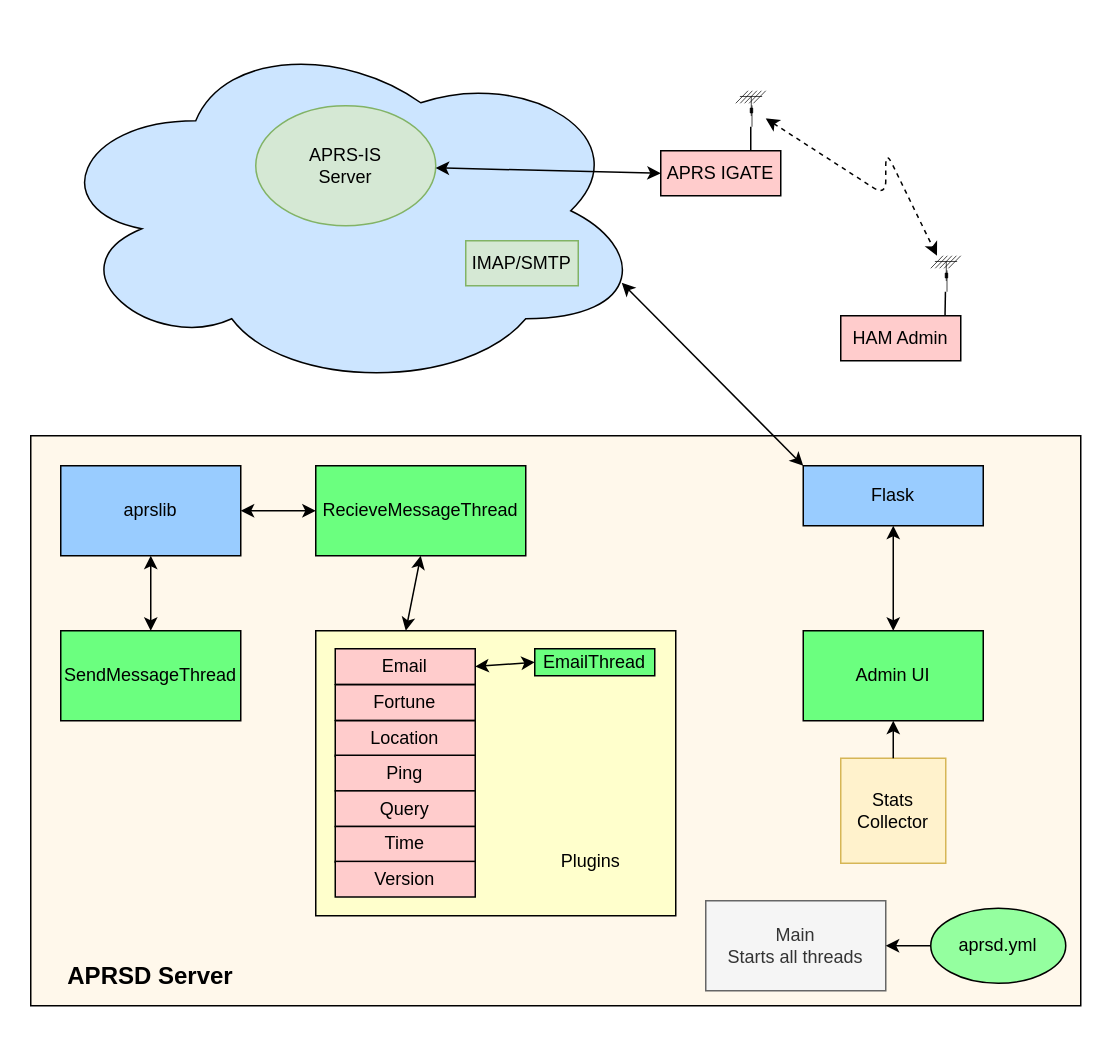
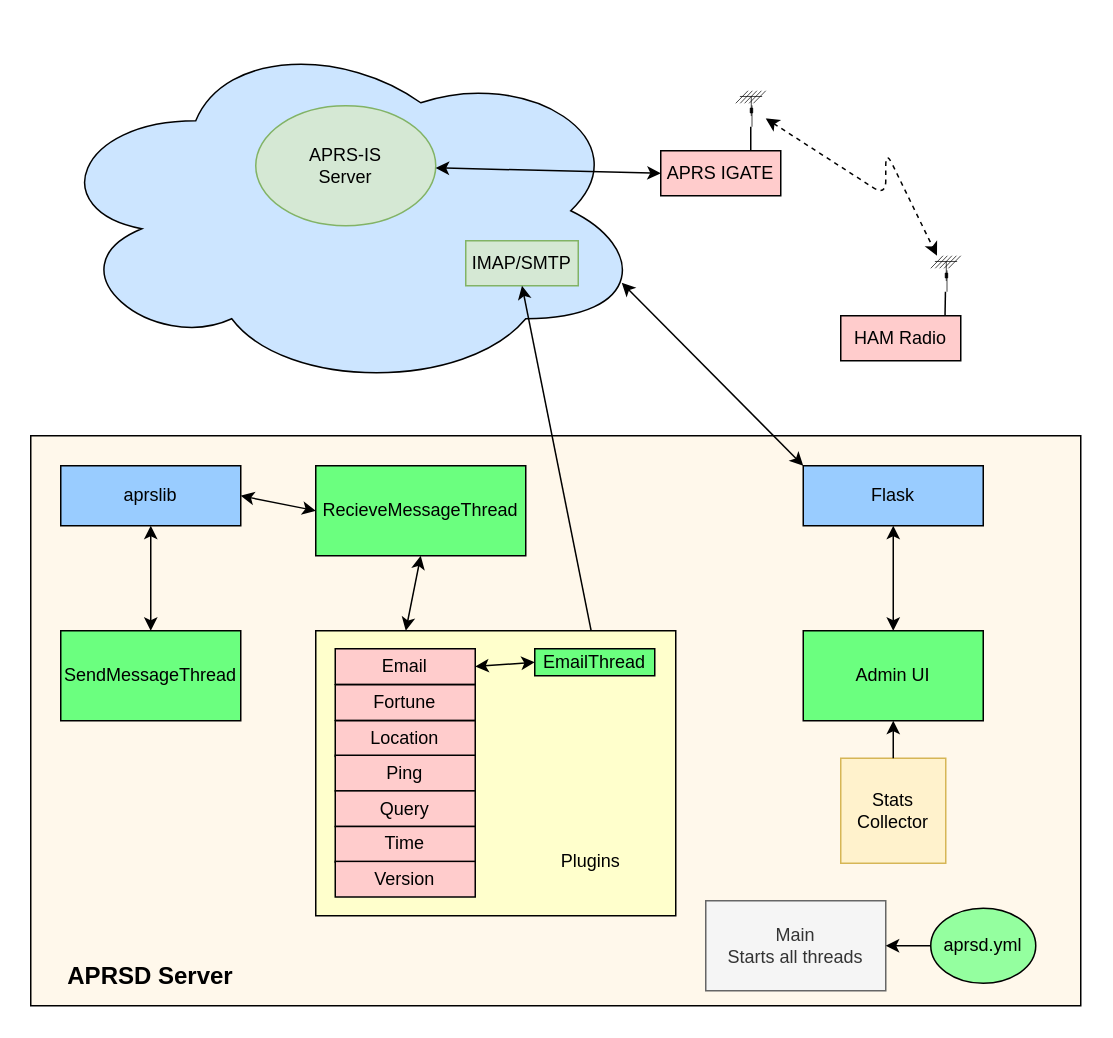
(901, 338) -> (901, 338)
none -> (557, 463)
(151, 511) -> (151, 496)
(998, 946) -> (983, 946)
